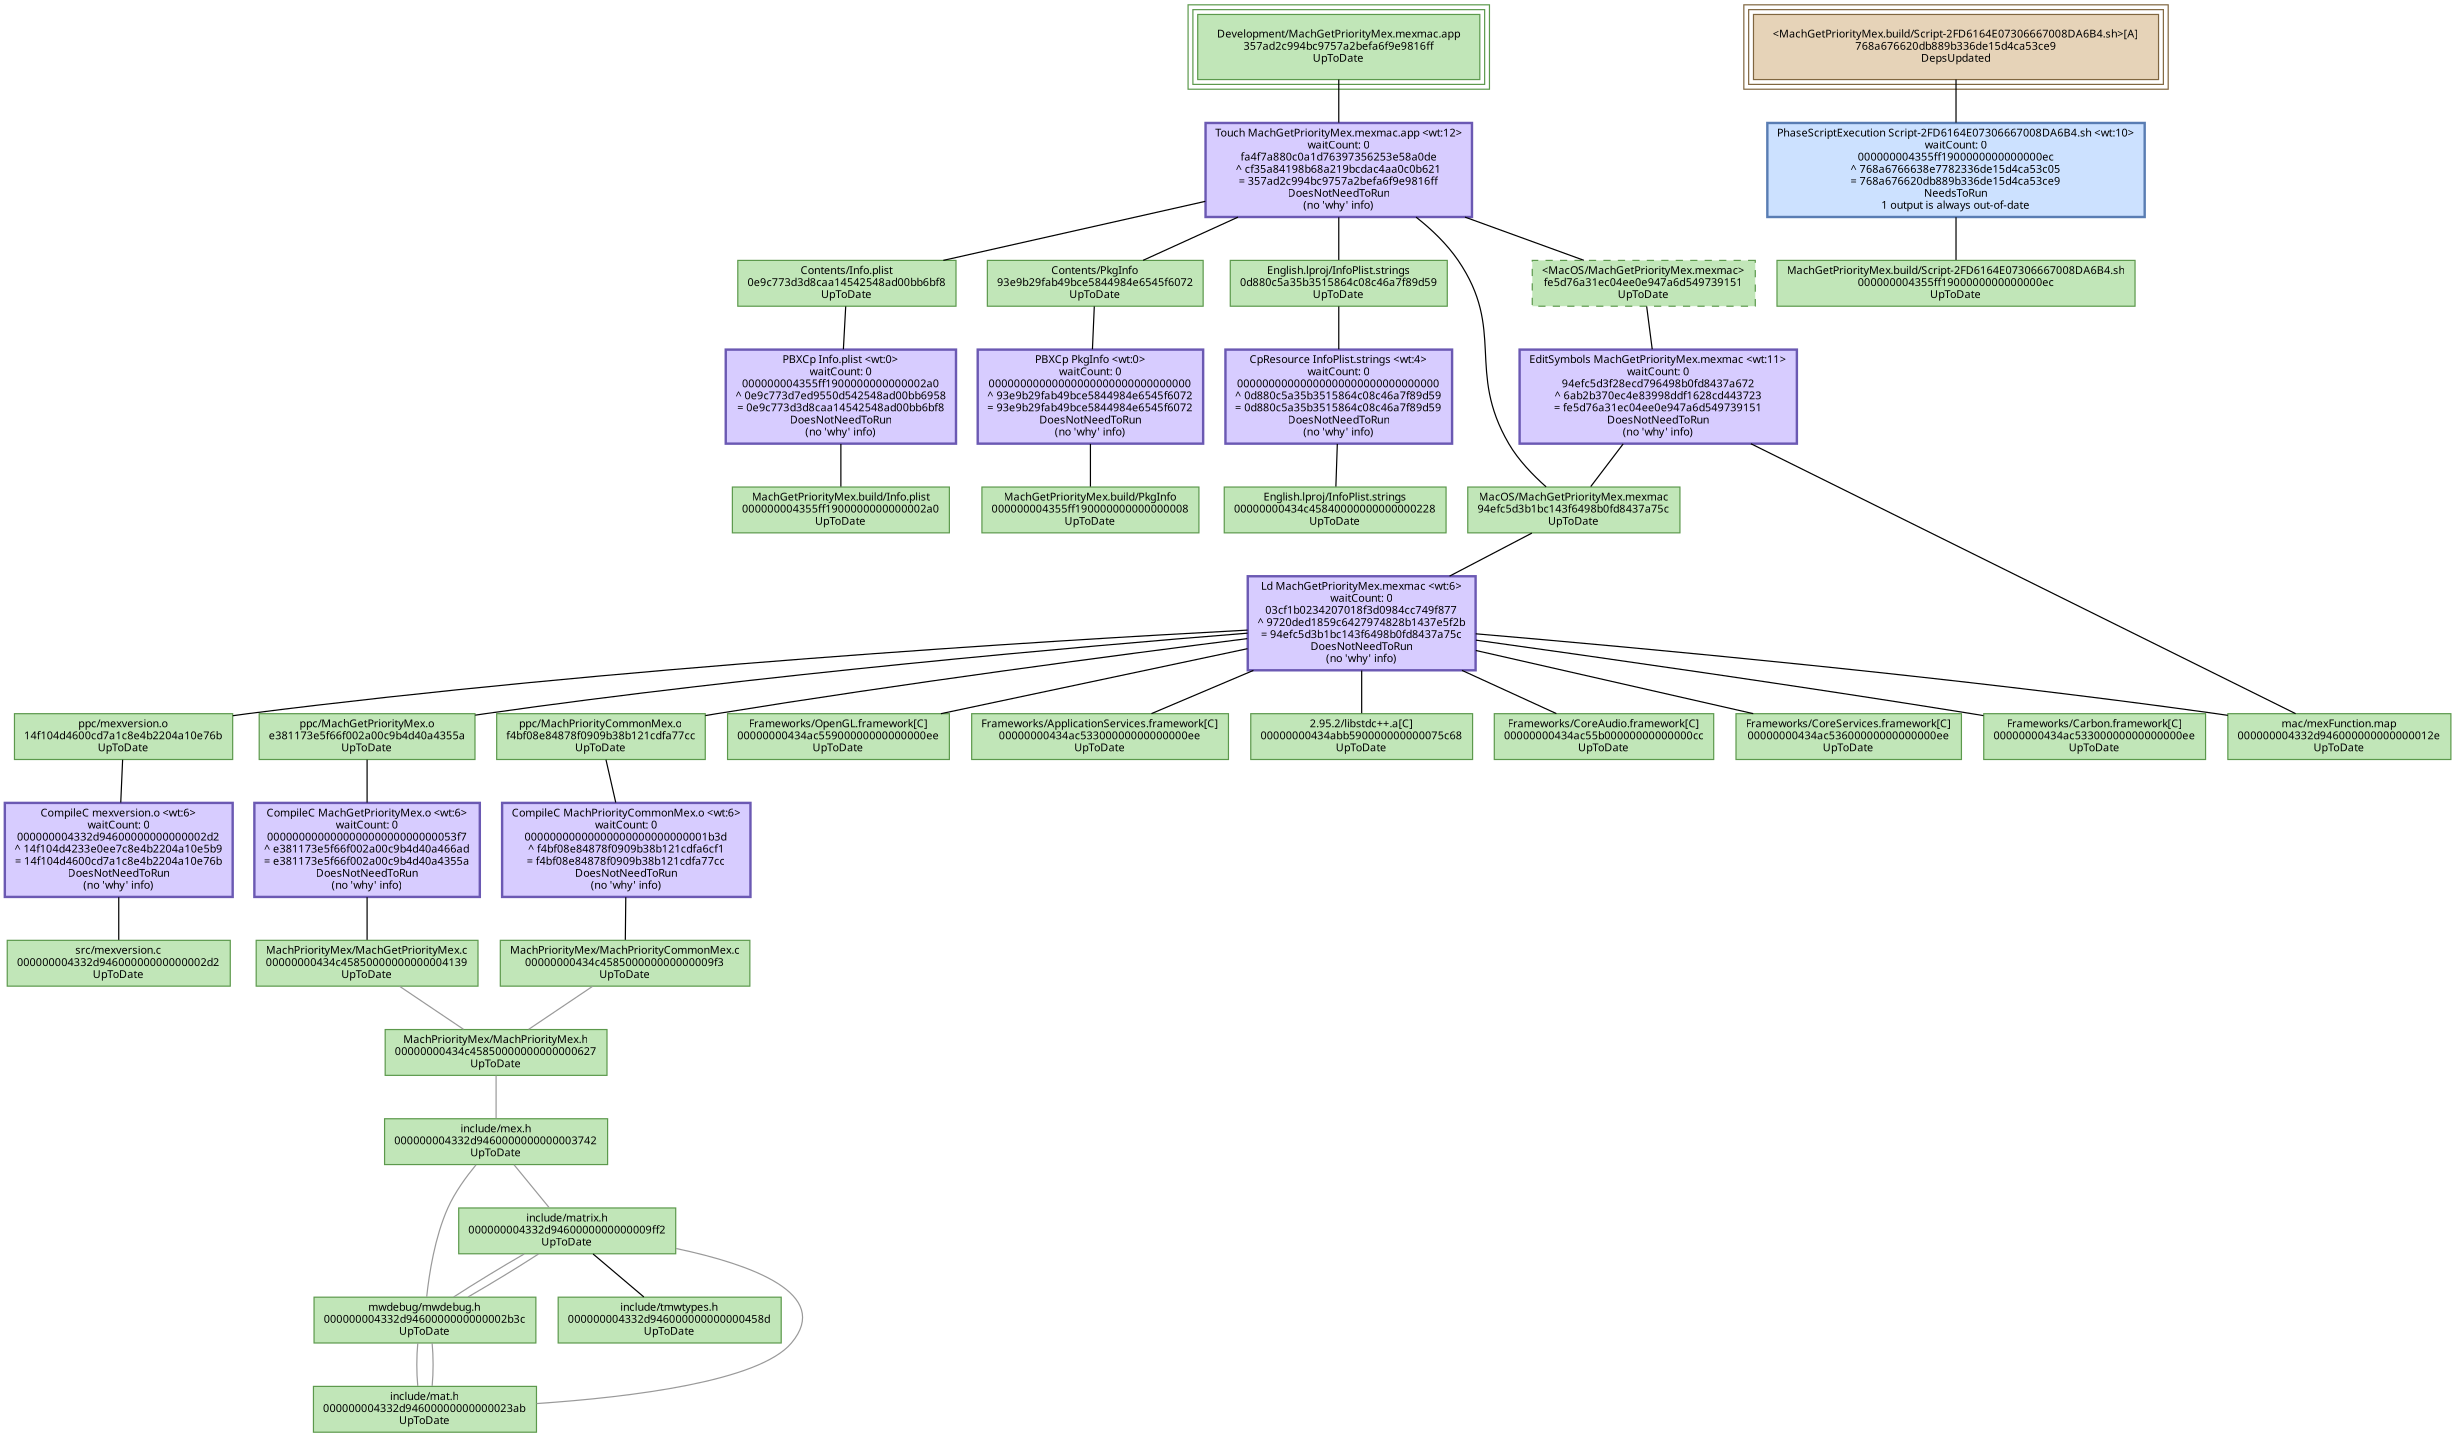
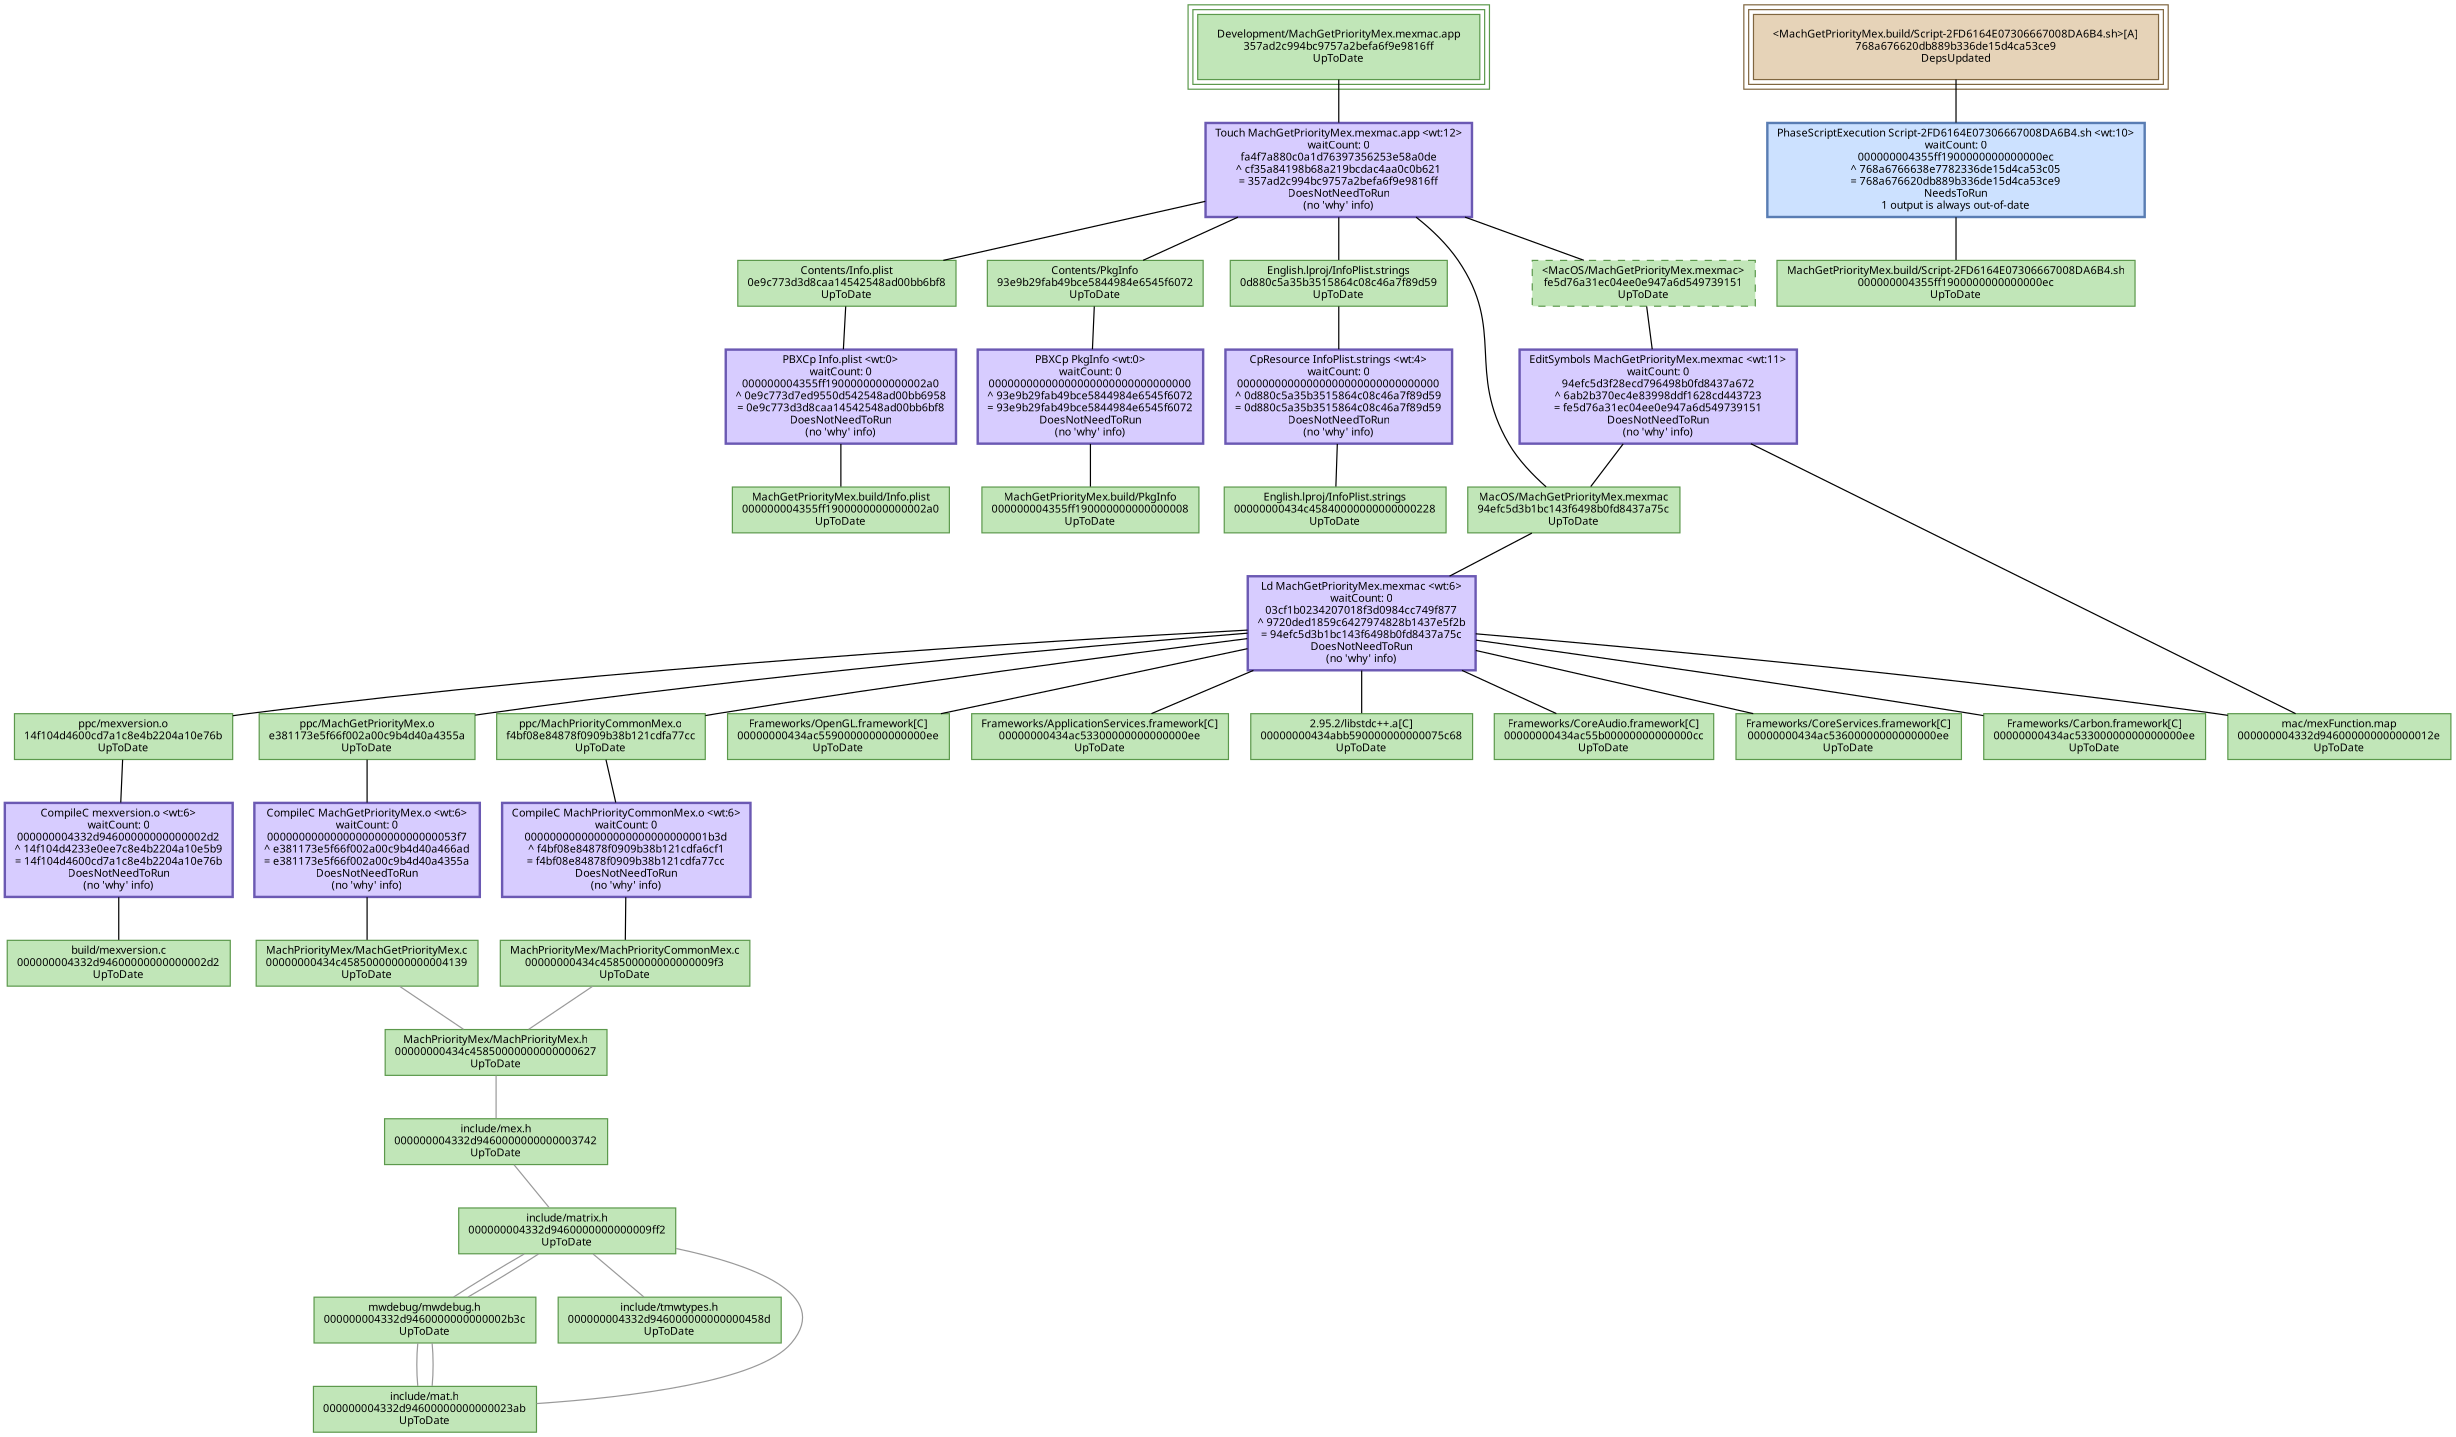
(119, 963) -> (119, 963)
(441, 1227) -> none
(618, 1275) -> (618, 1275)
